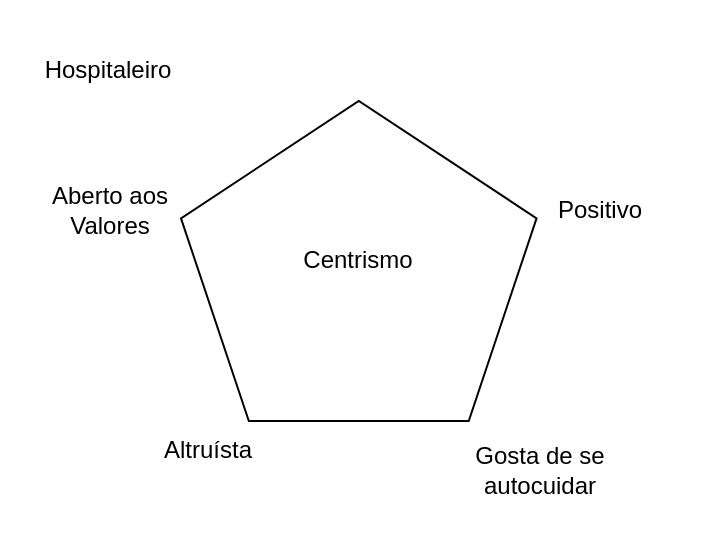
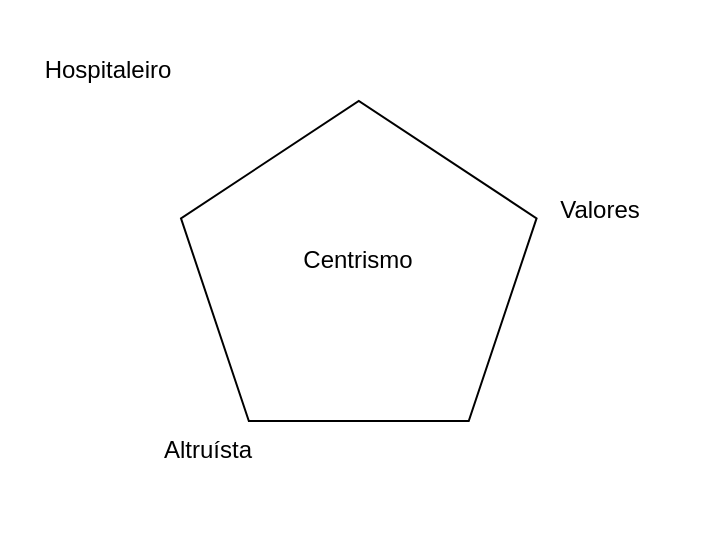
(111, 211) -> none
(601, 211) -> (601, 211)
(541, 471) -> none
